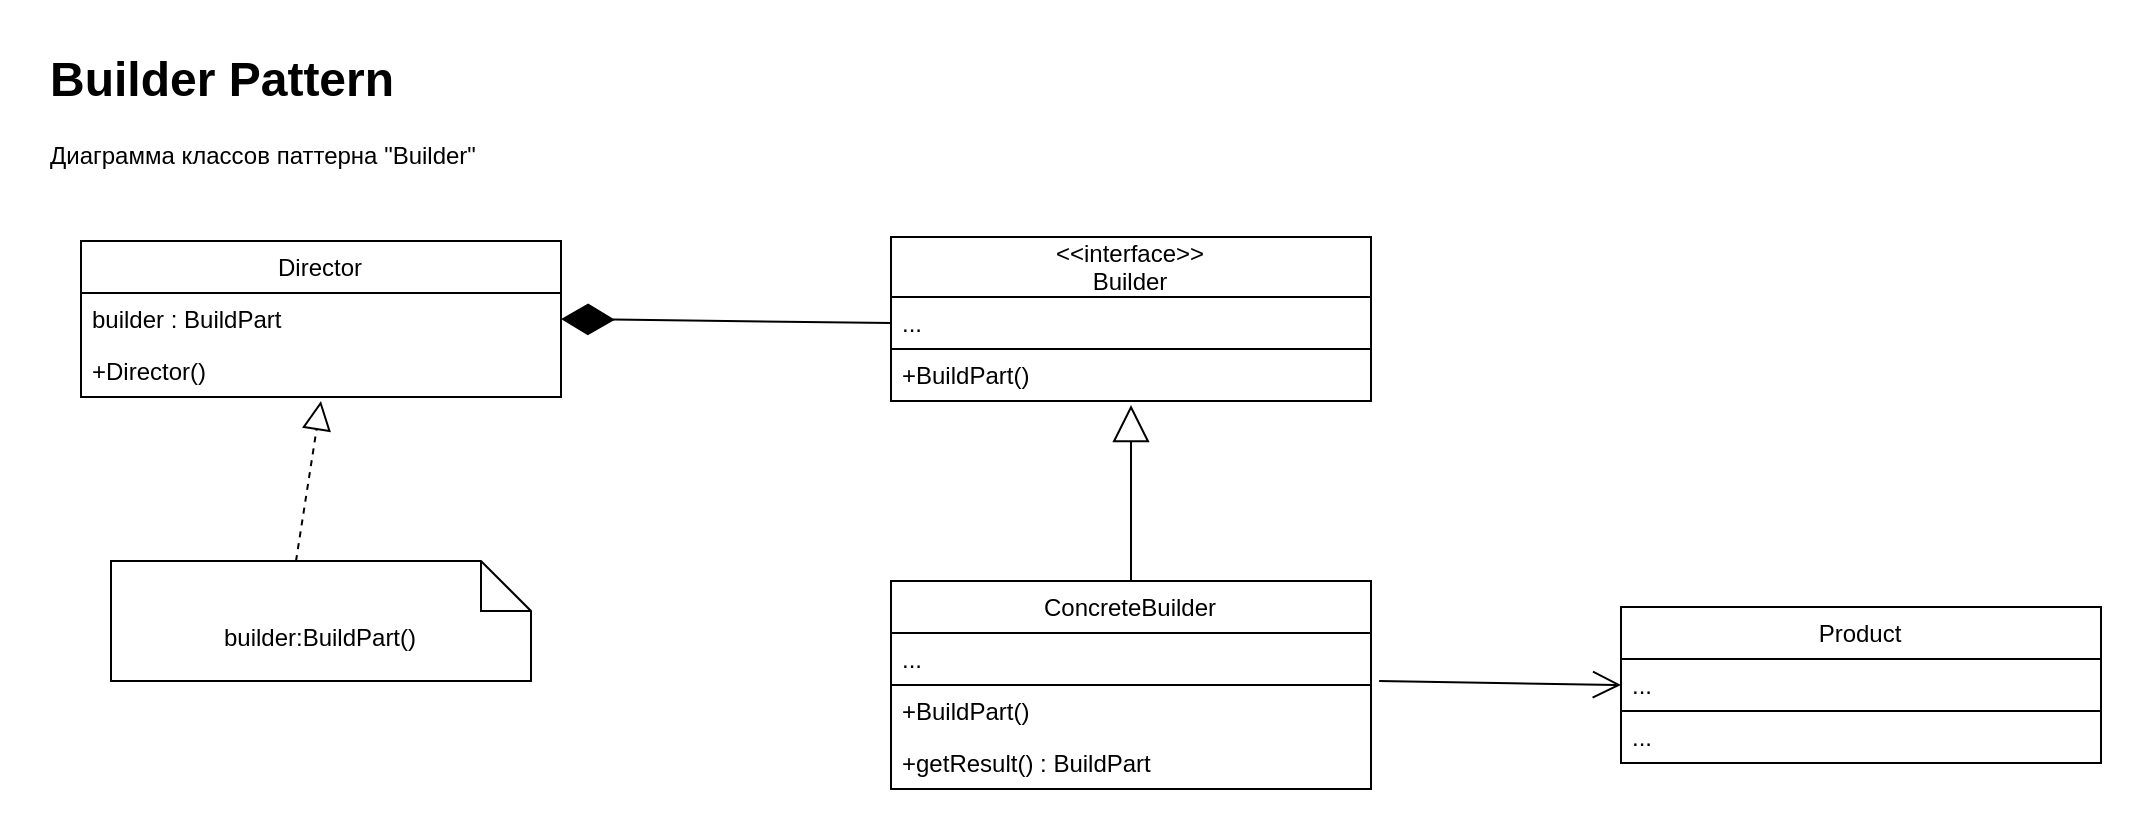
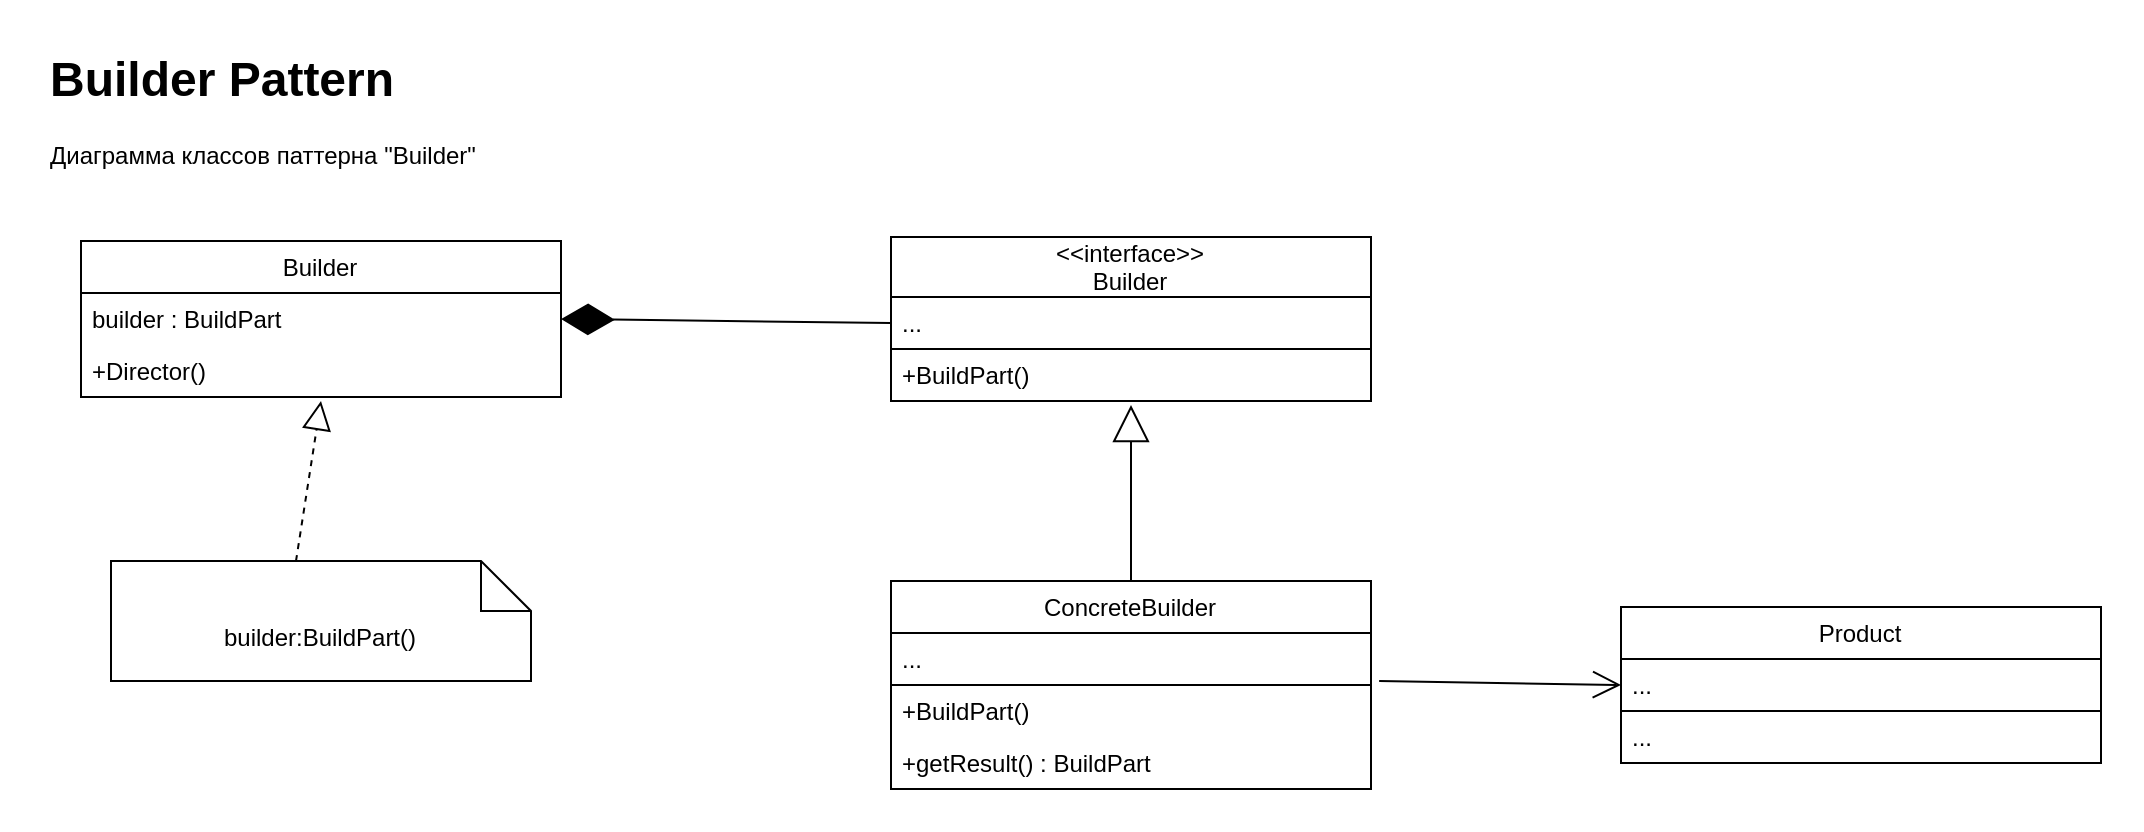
(320, 268) -> (320, 268)
